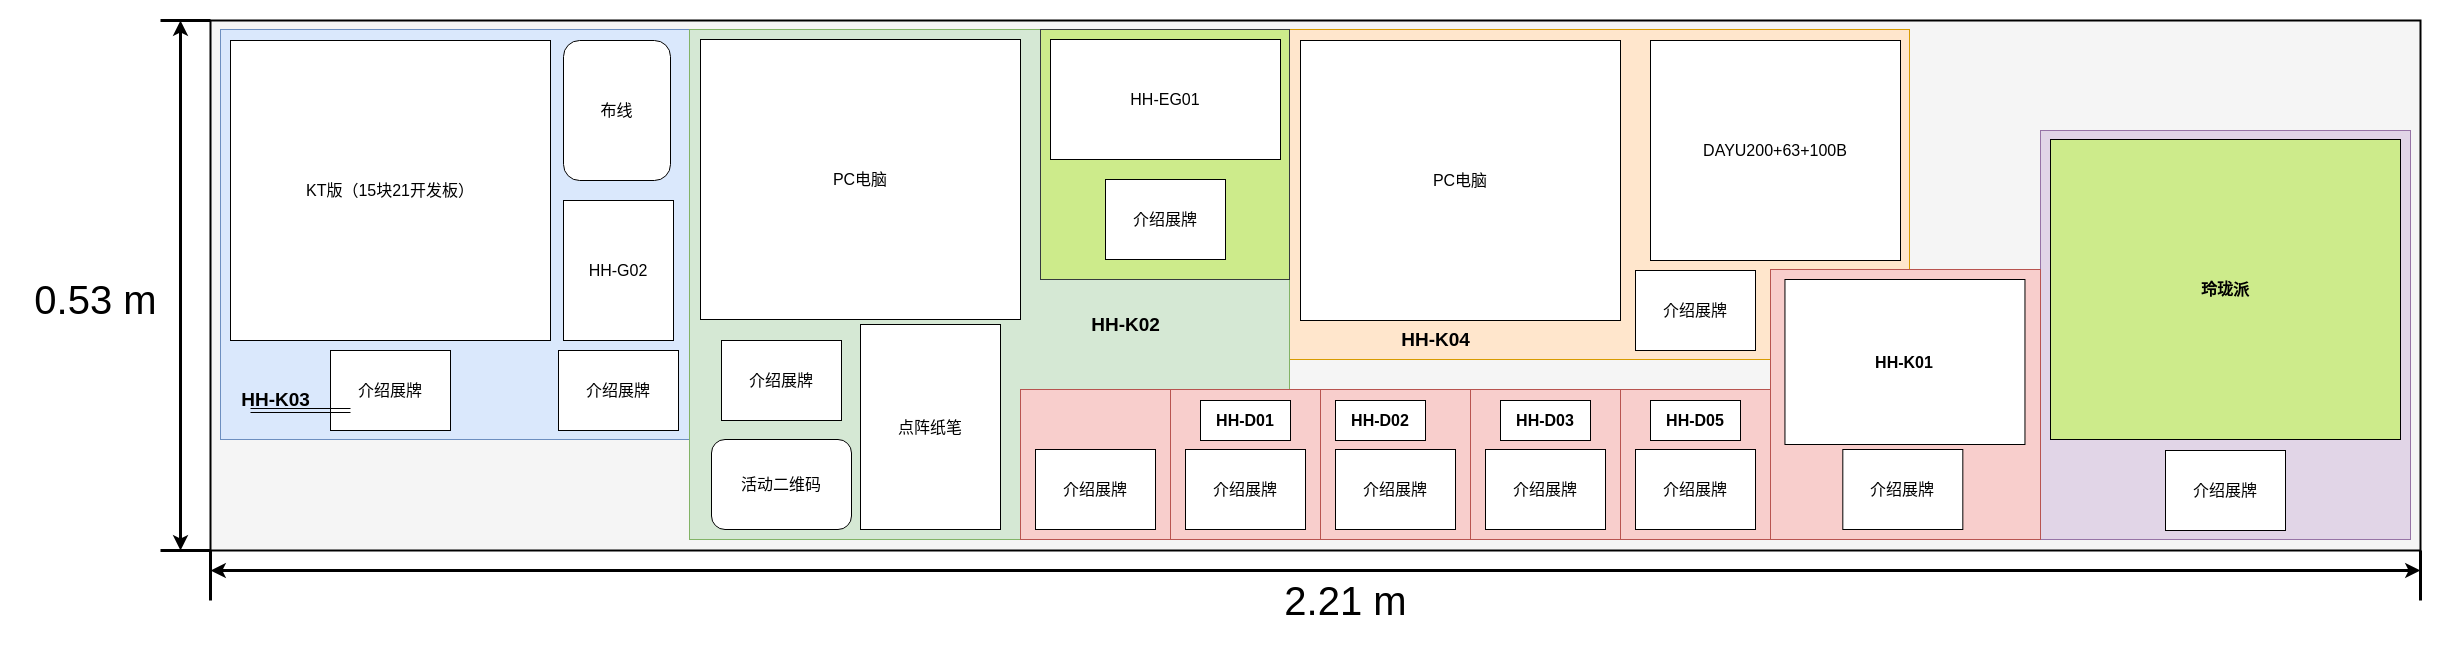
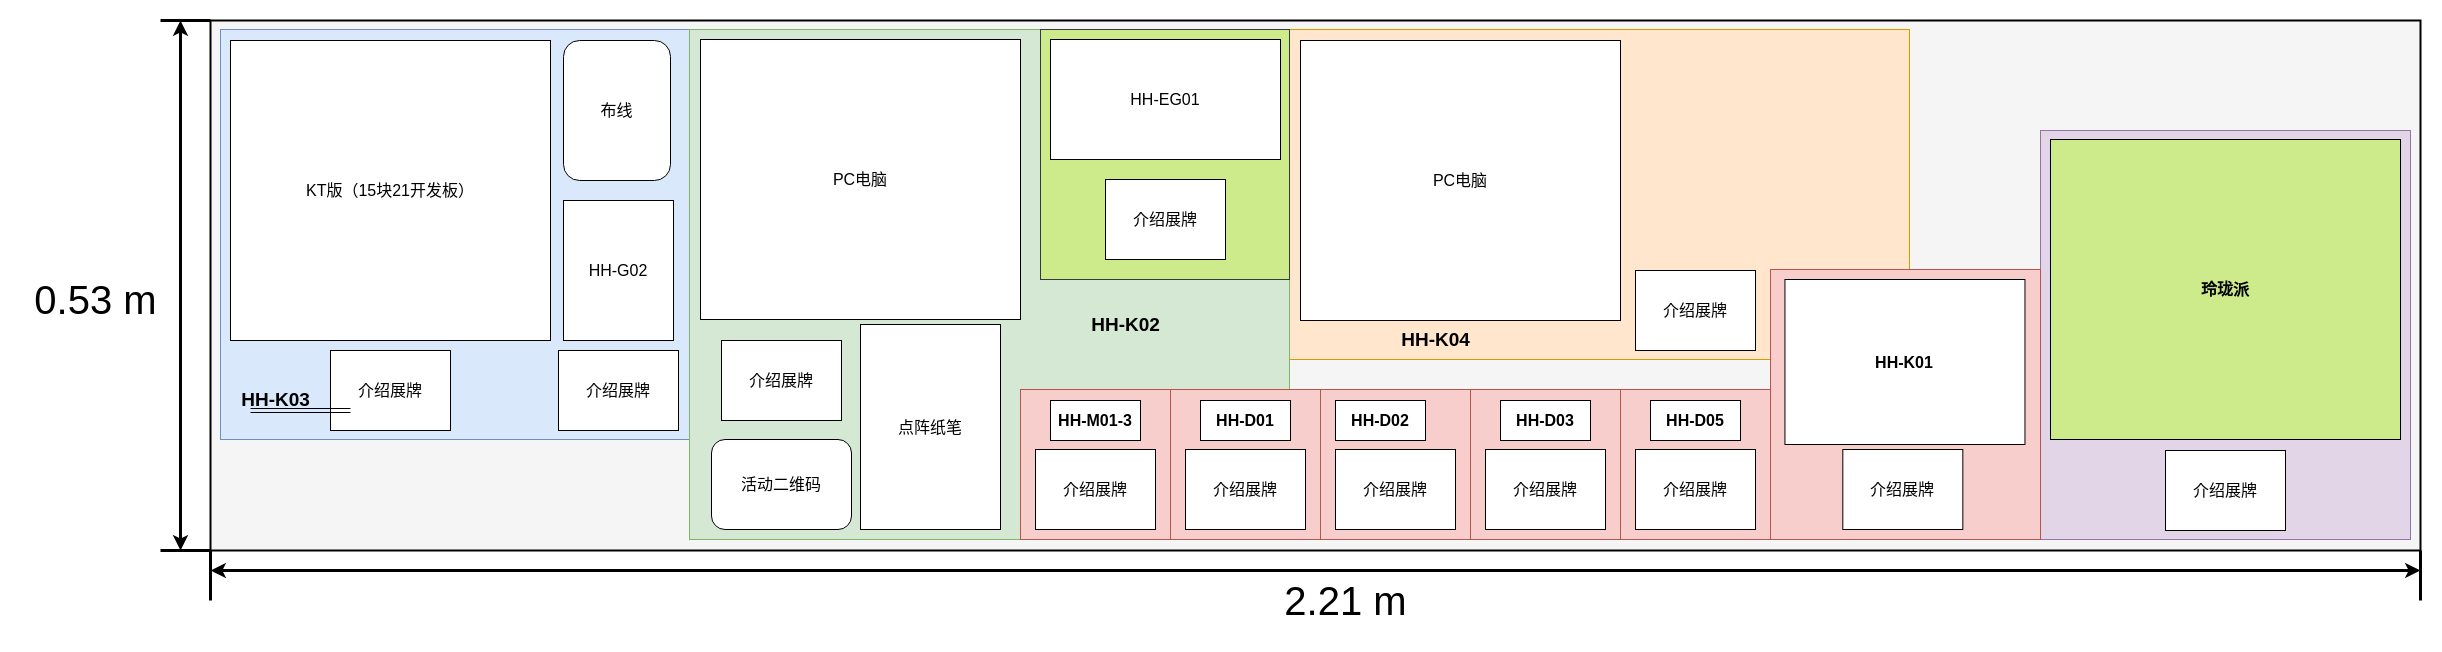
(1776, 151) -> none
none -> (1096, 421)
